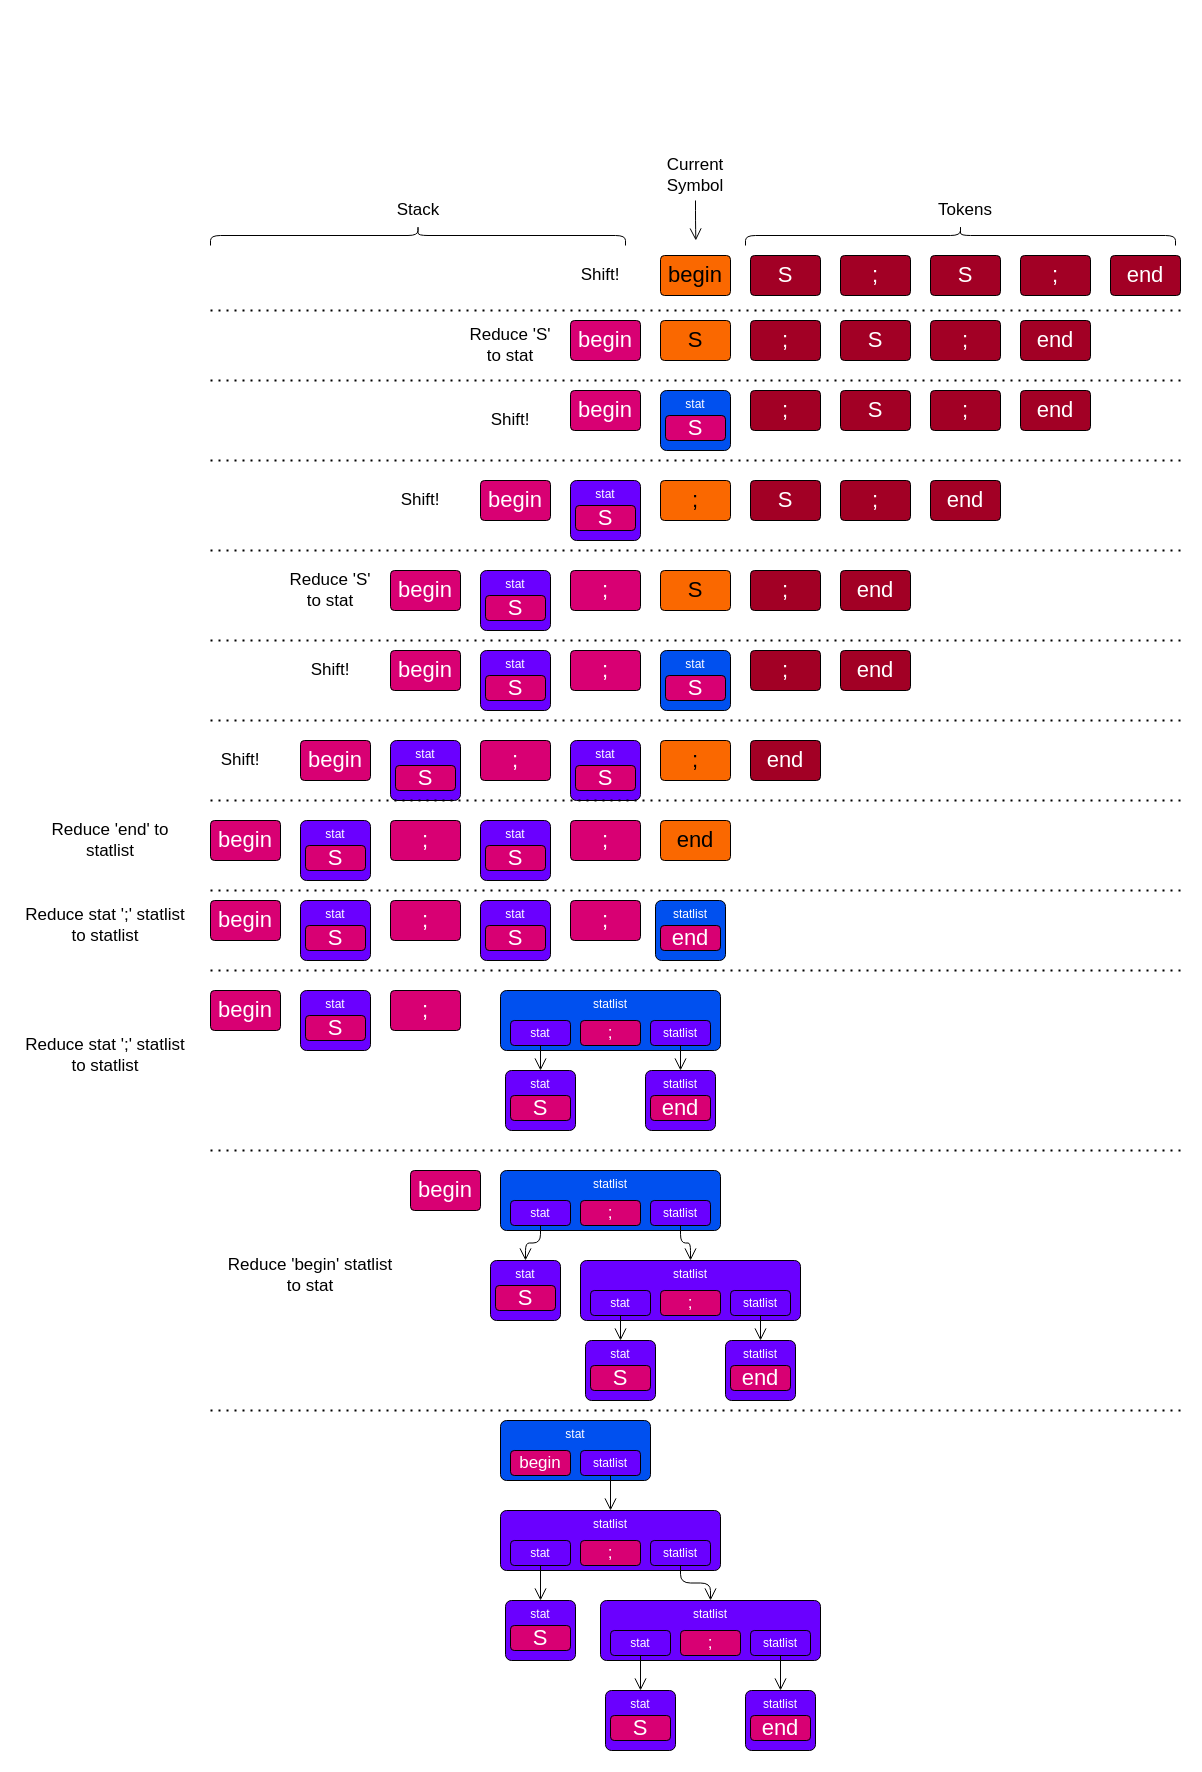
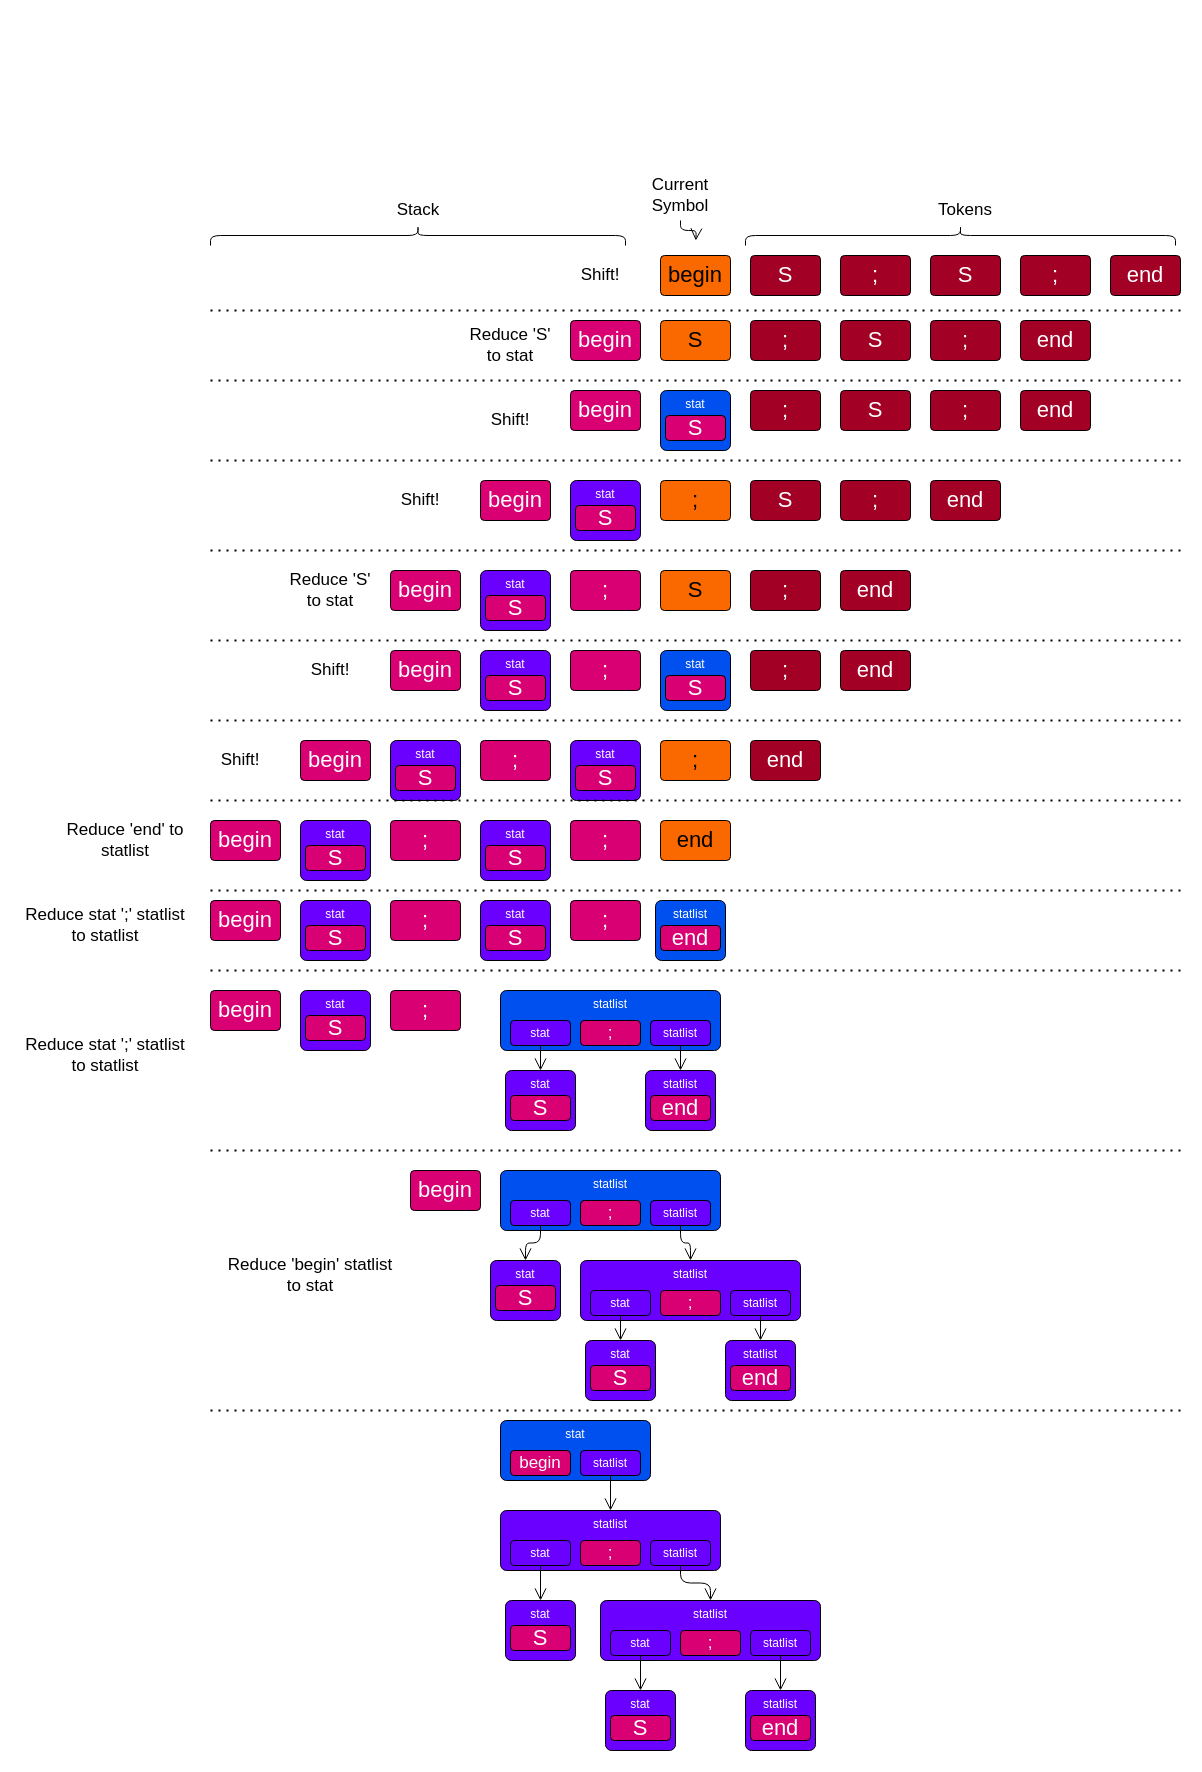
(696, 176) -> (681, 196)
(111, 841) -> (126, 841)
